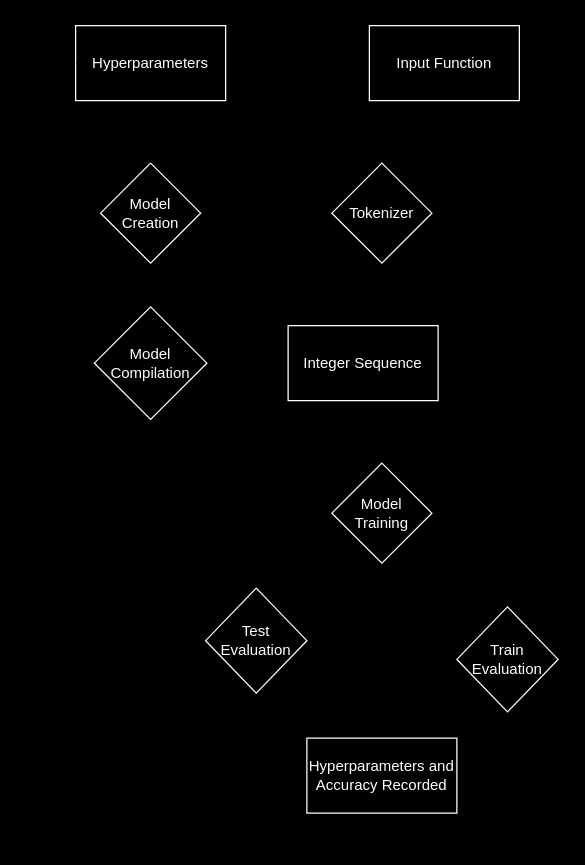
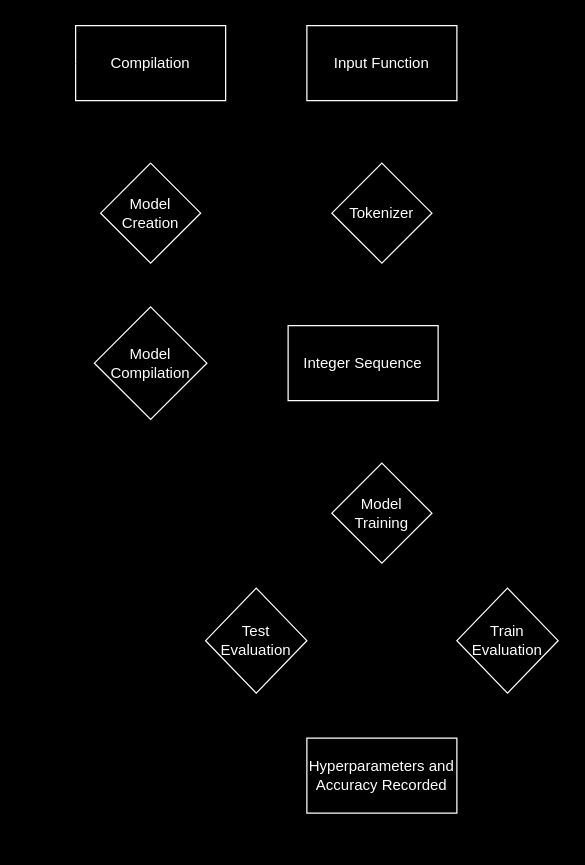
(151, 63) -> (151, 63)
(444, 63) -> (382, 63)
(508, 659) -> (508, 641)
